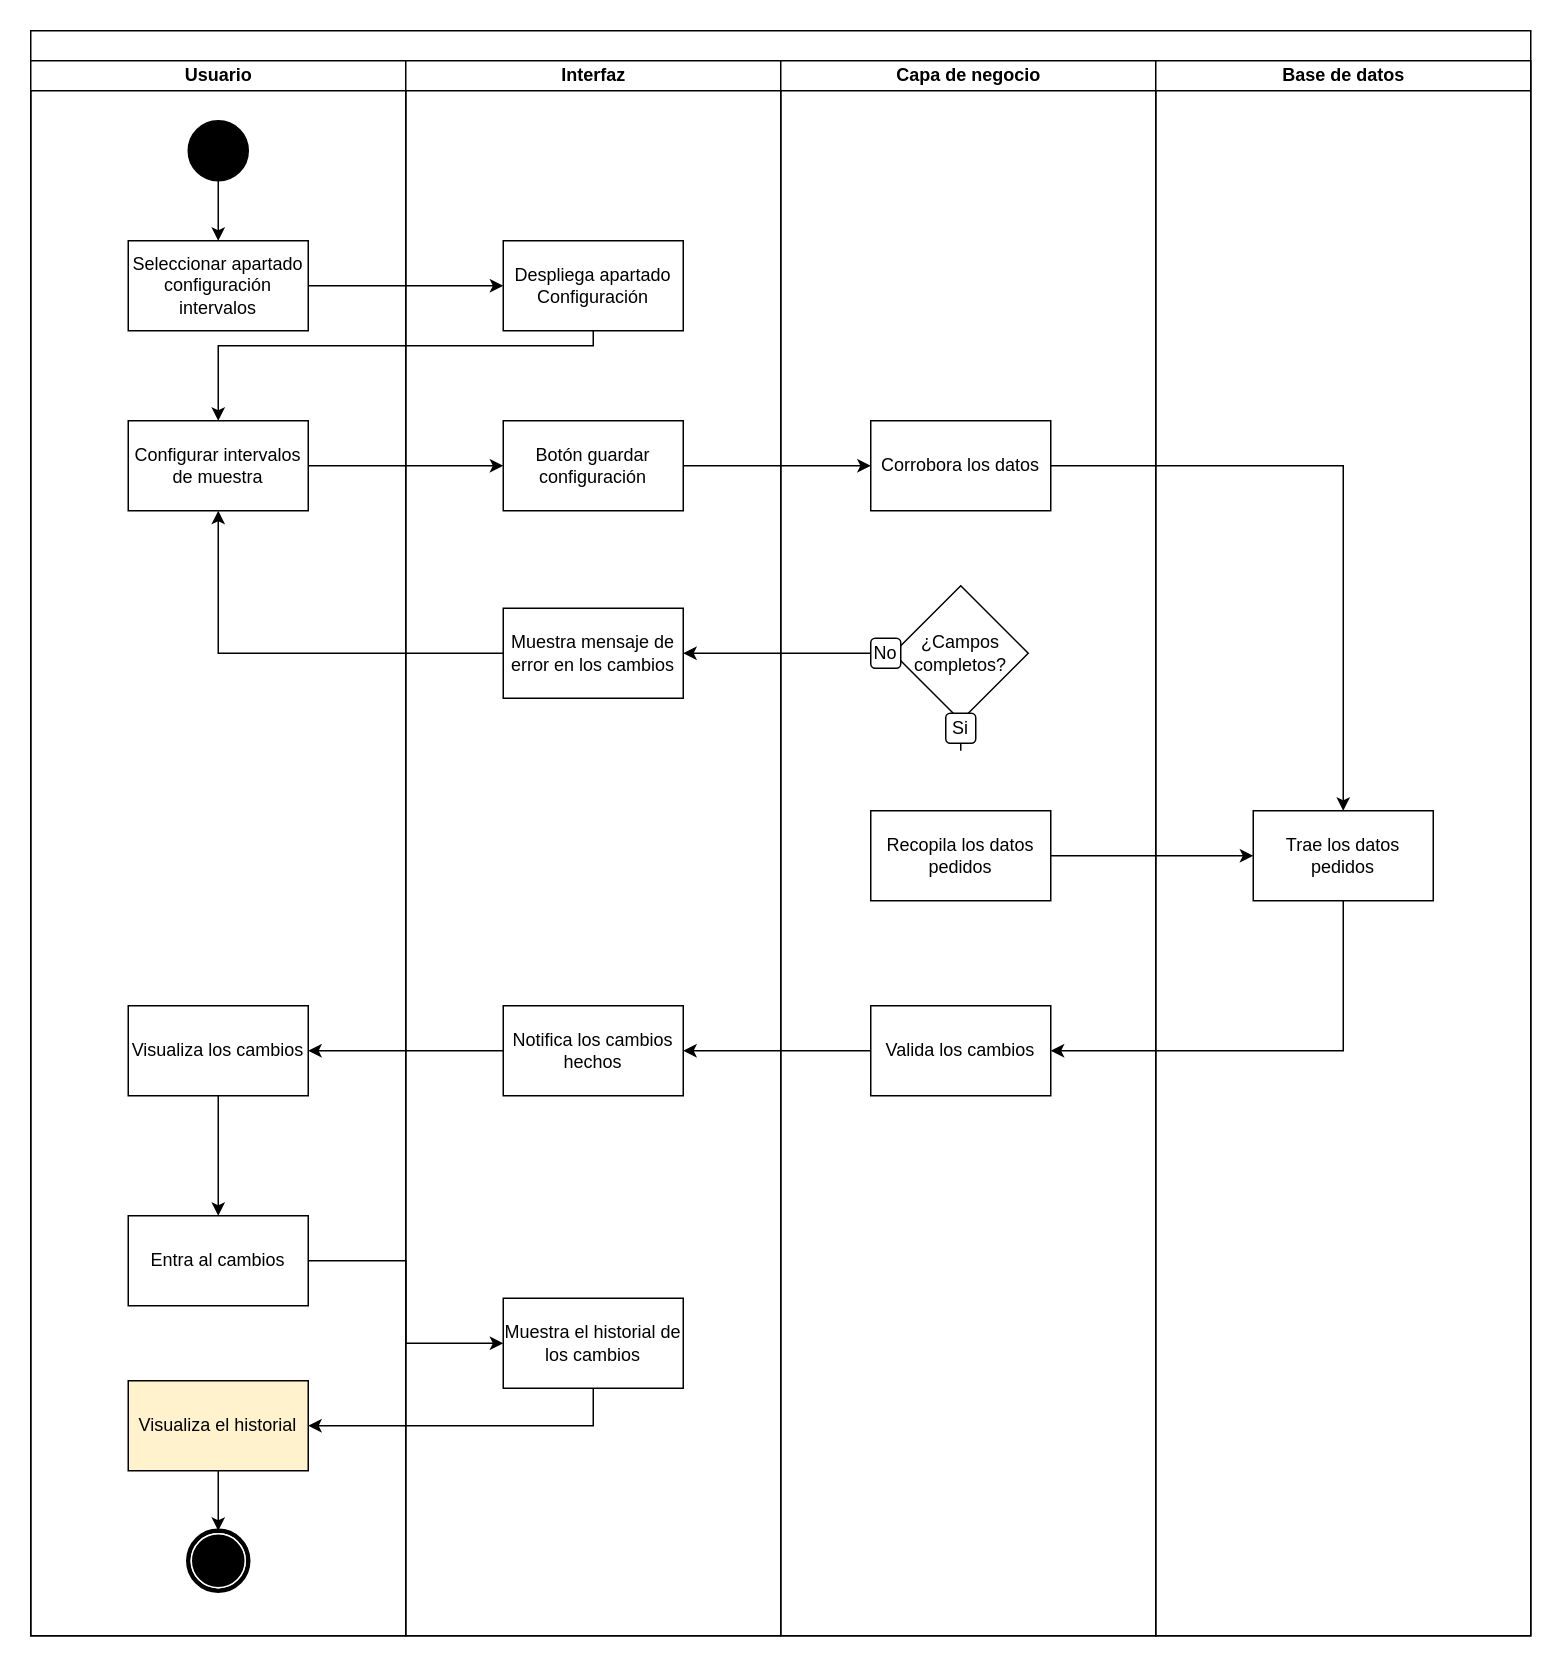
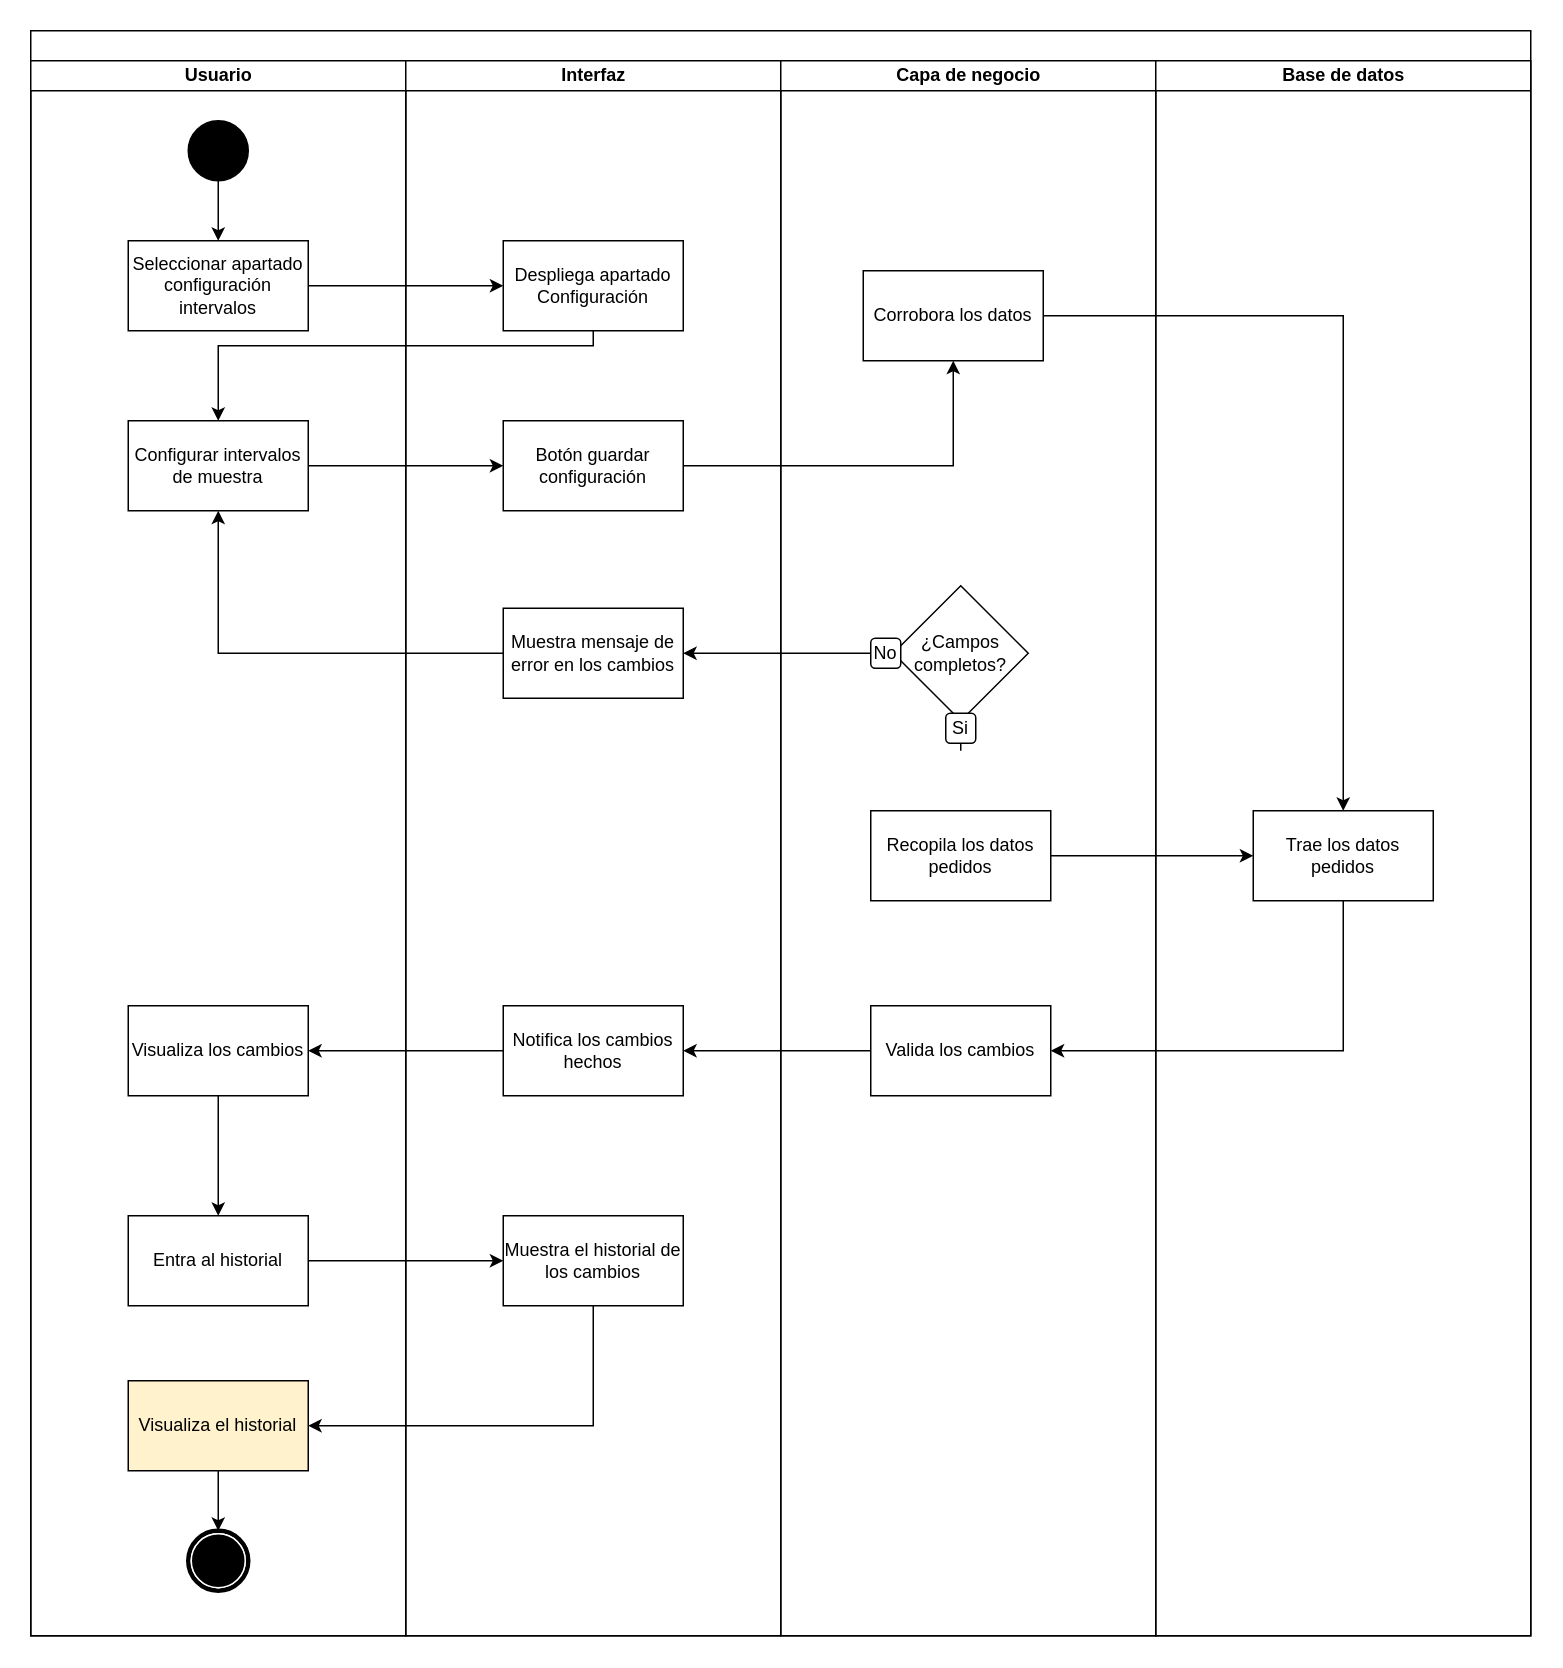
(961, 466) -> (953, 316)
(218, 1261) -> (218, 1261)
(593, 1343) -> (593, 1261)
